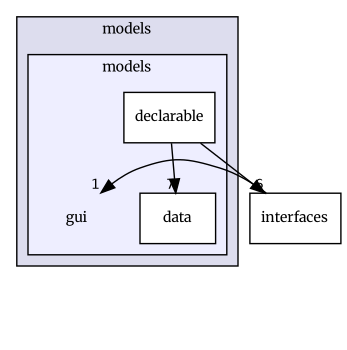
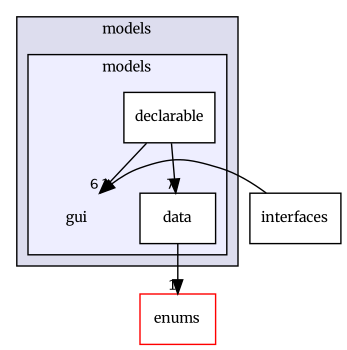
(218, 157) -> (128, 163)
none -> (178, 319)
